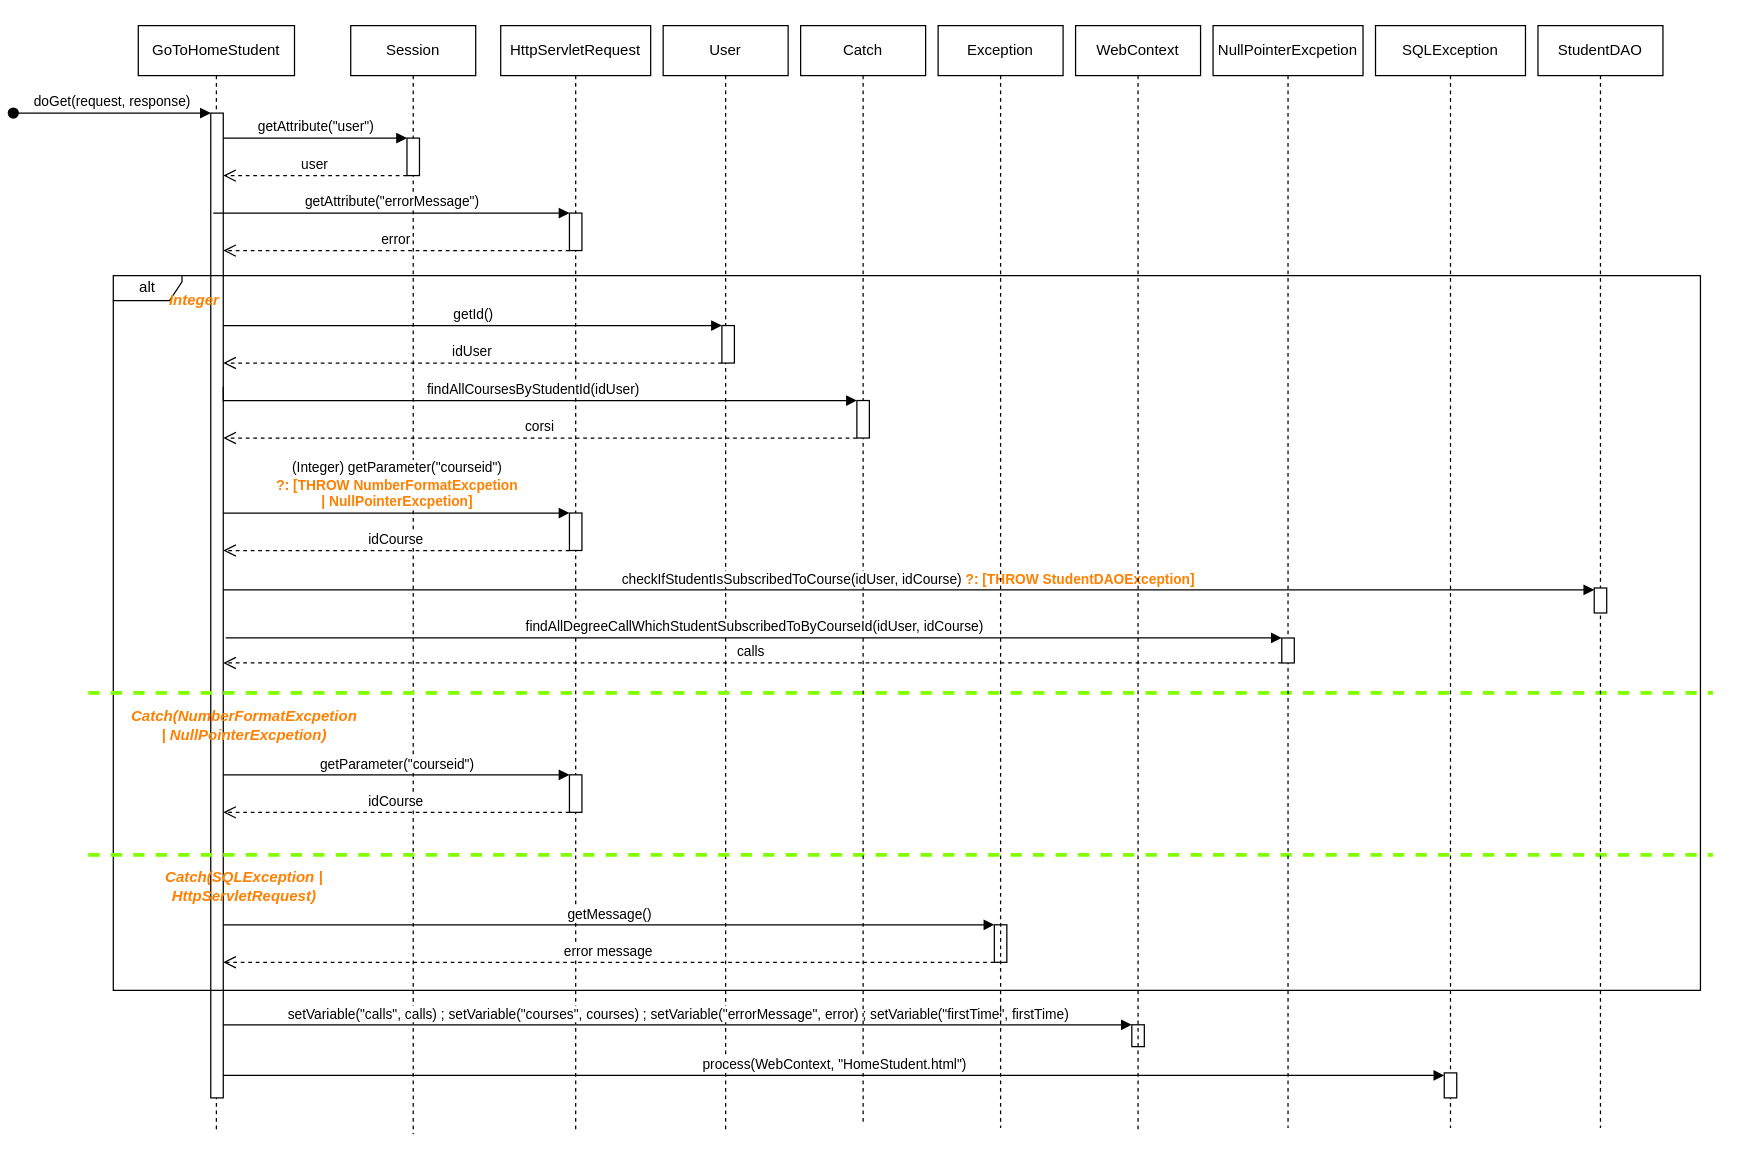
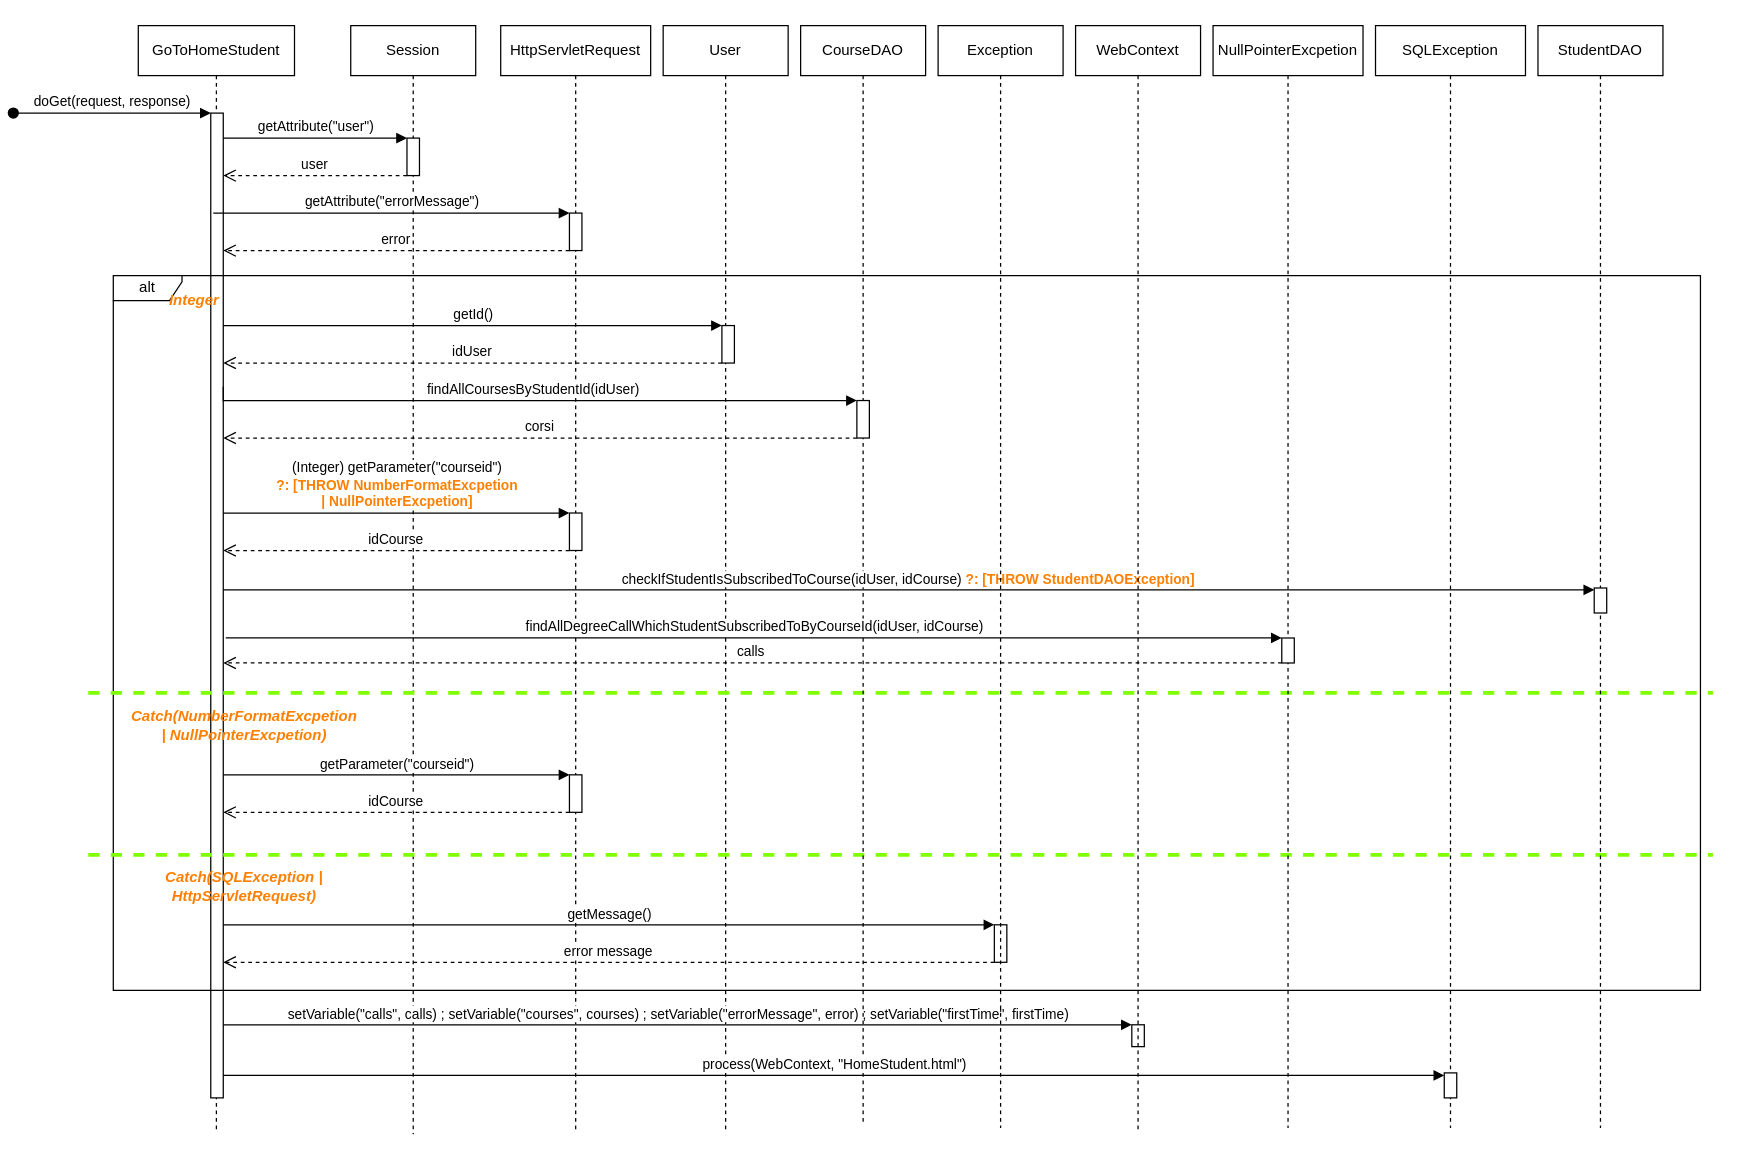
(863, 51) -> (863, 51)
